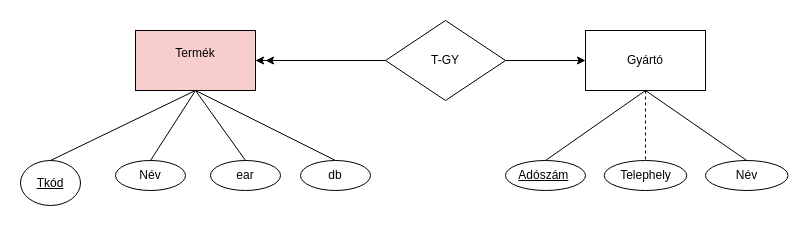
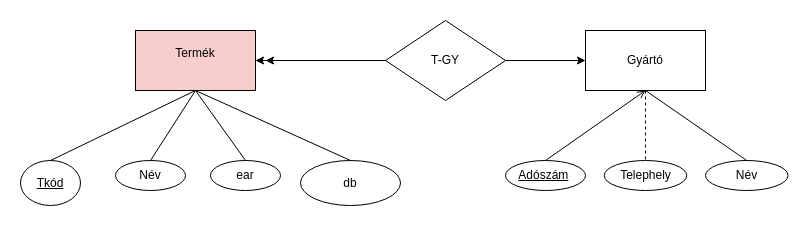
(641, 94) -> (640, 94)
(336, 176) -> (351, 183)
